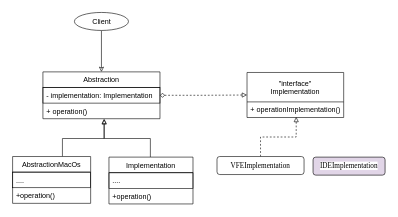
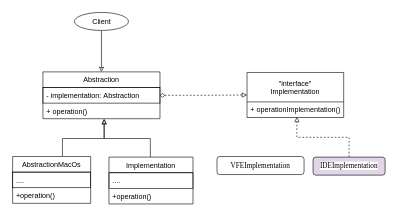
(104, 95) -> (99, 95)
none -> (333, 137)
(260, 146) -> none
